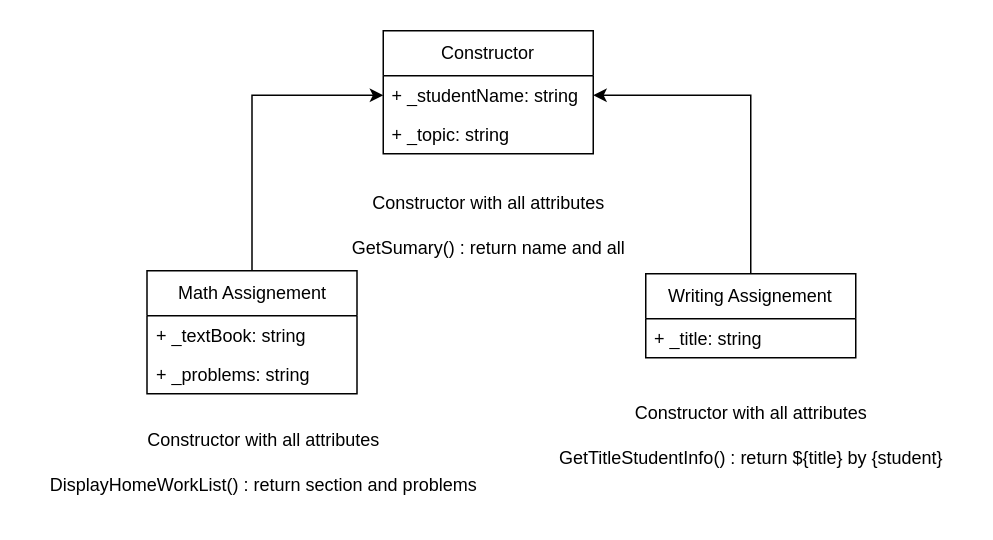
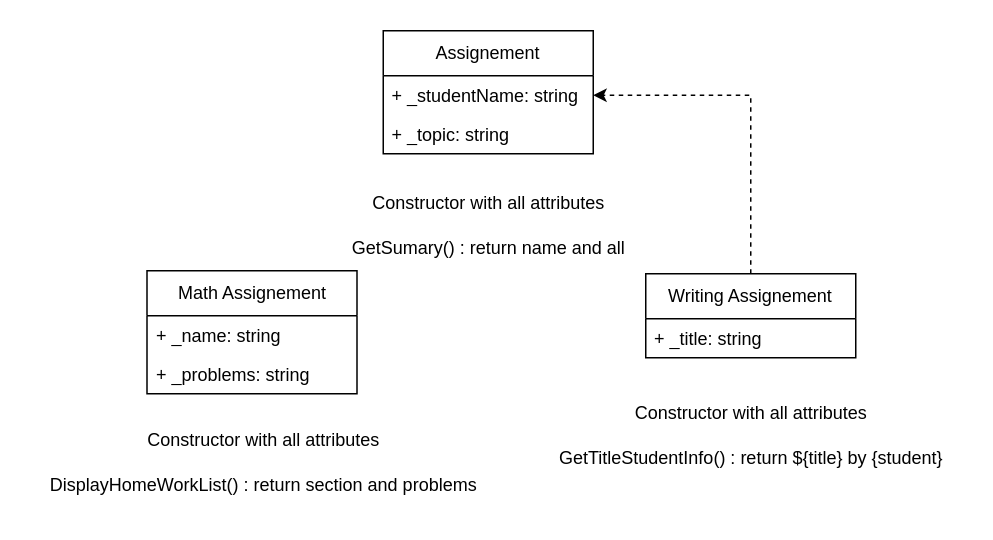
(488, 53) -> (488, 53)
(751, 110) -> (751, 110)
(252, 121) -> none
(243, 337) -> (223, 337)
